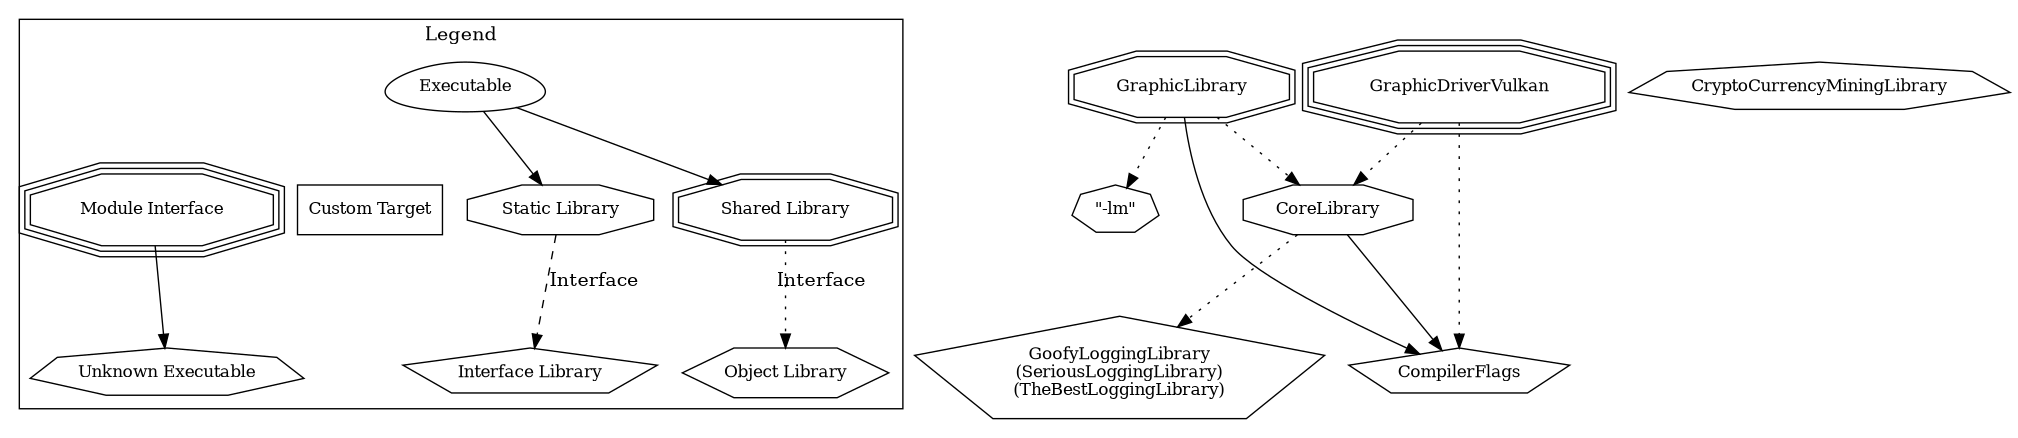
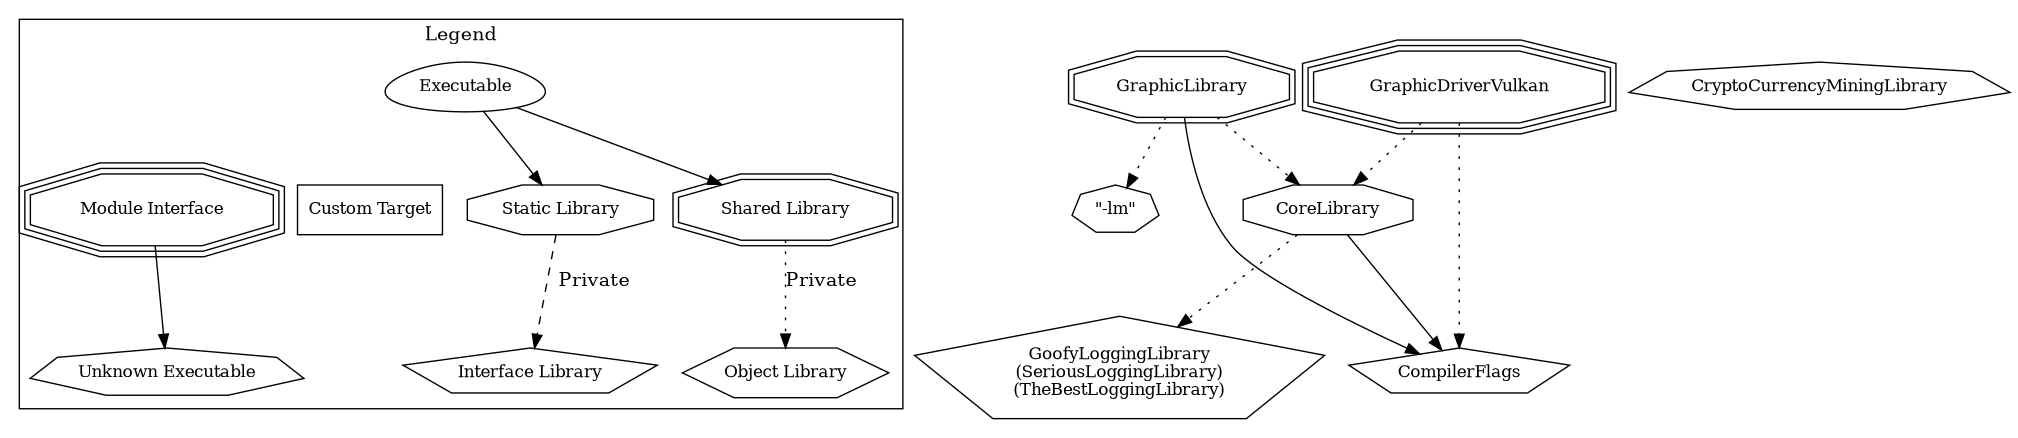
(594, 281) -> (594, 281)
(821, 281) -> (821, 281)
